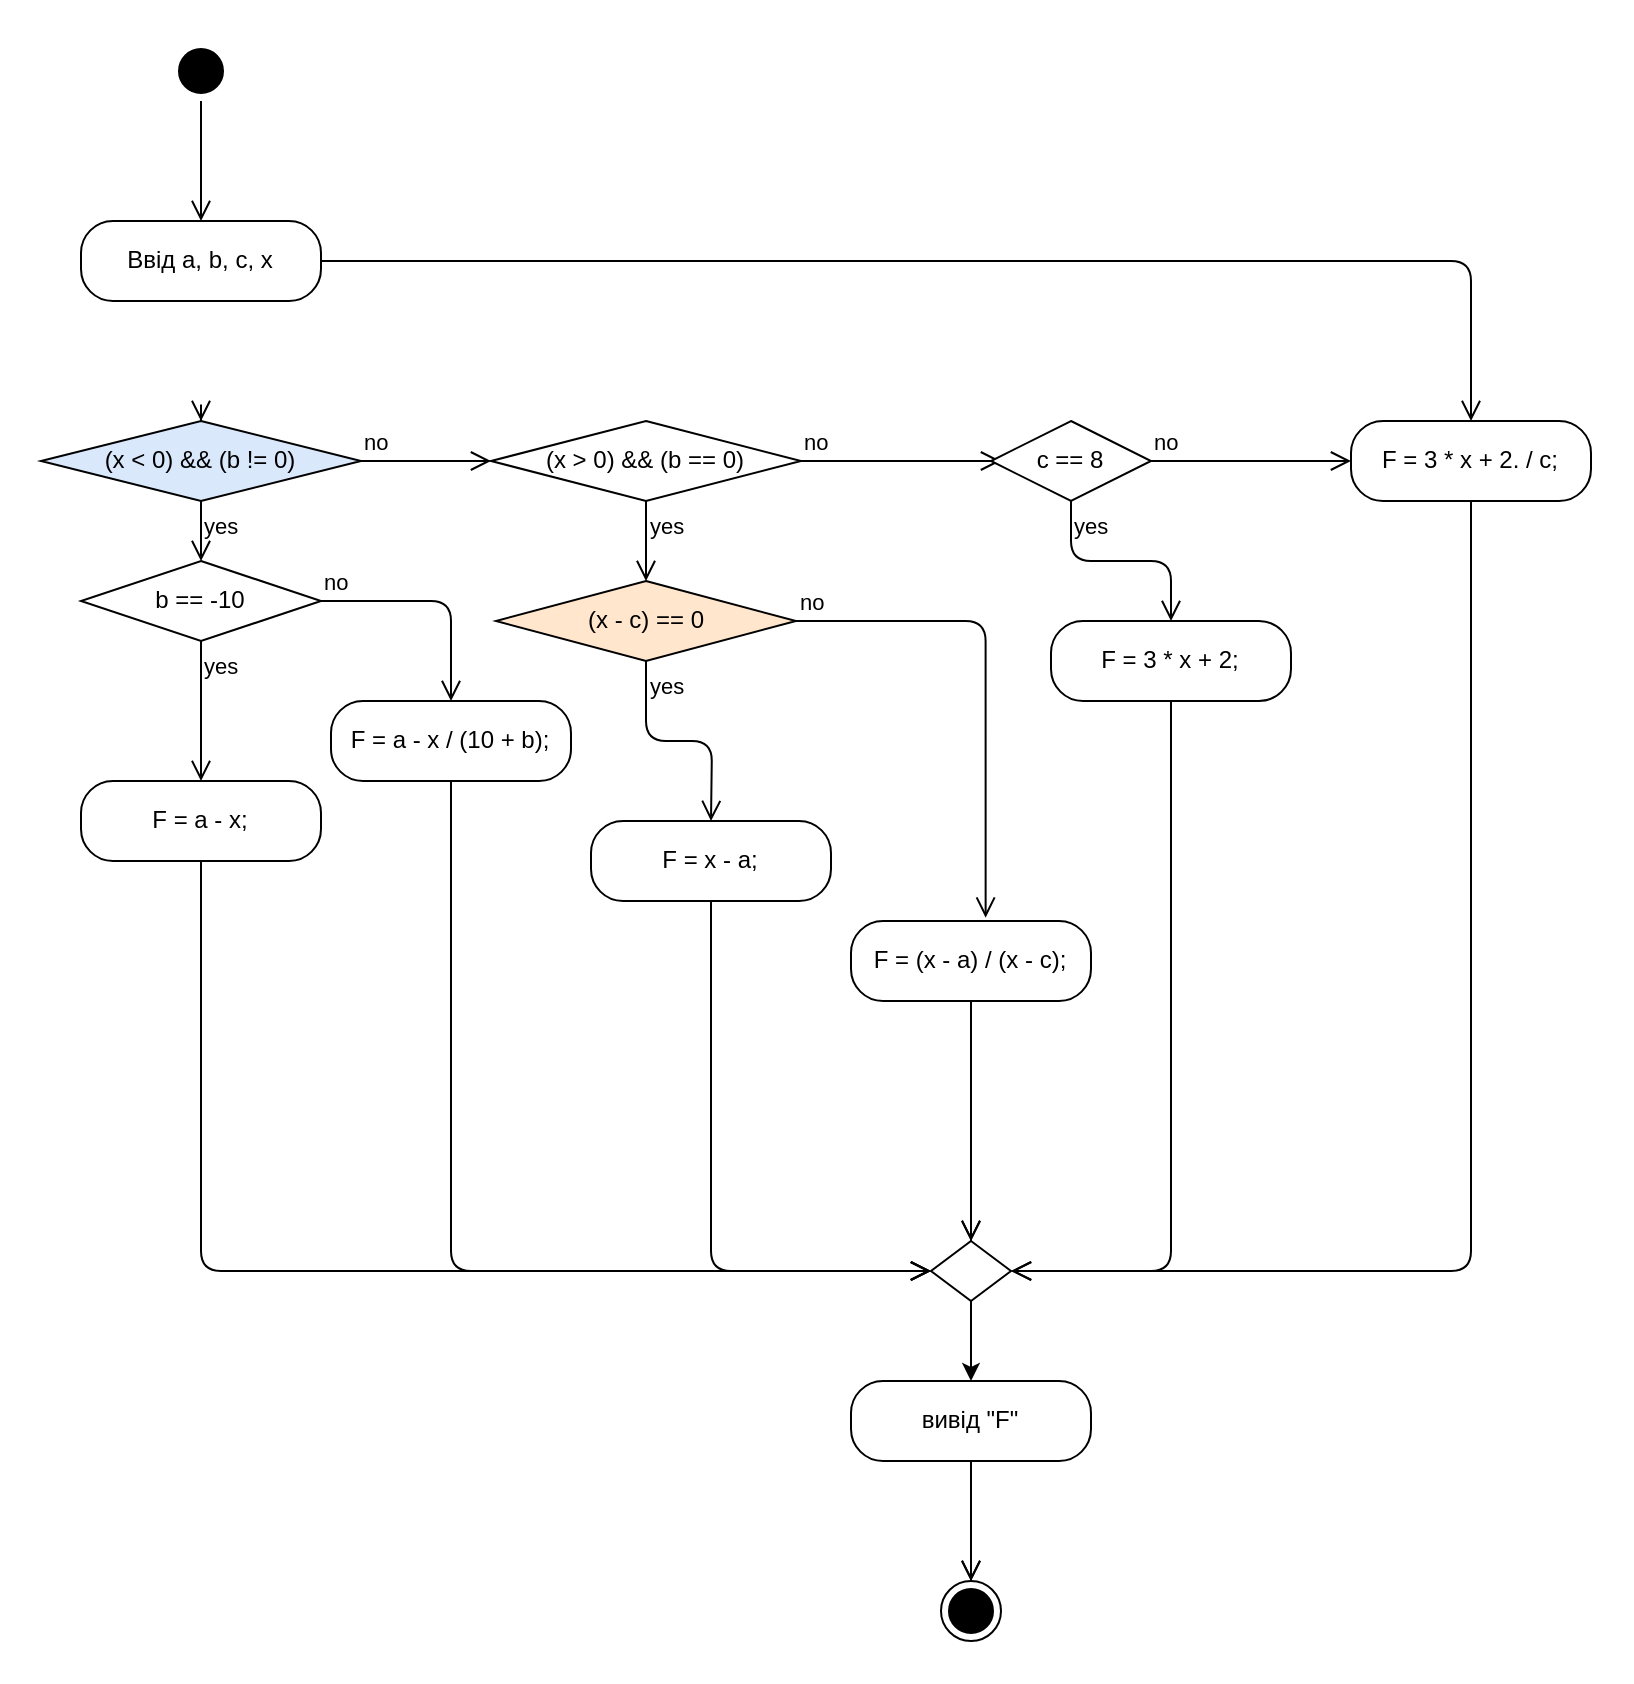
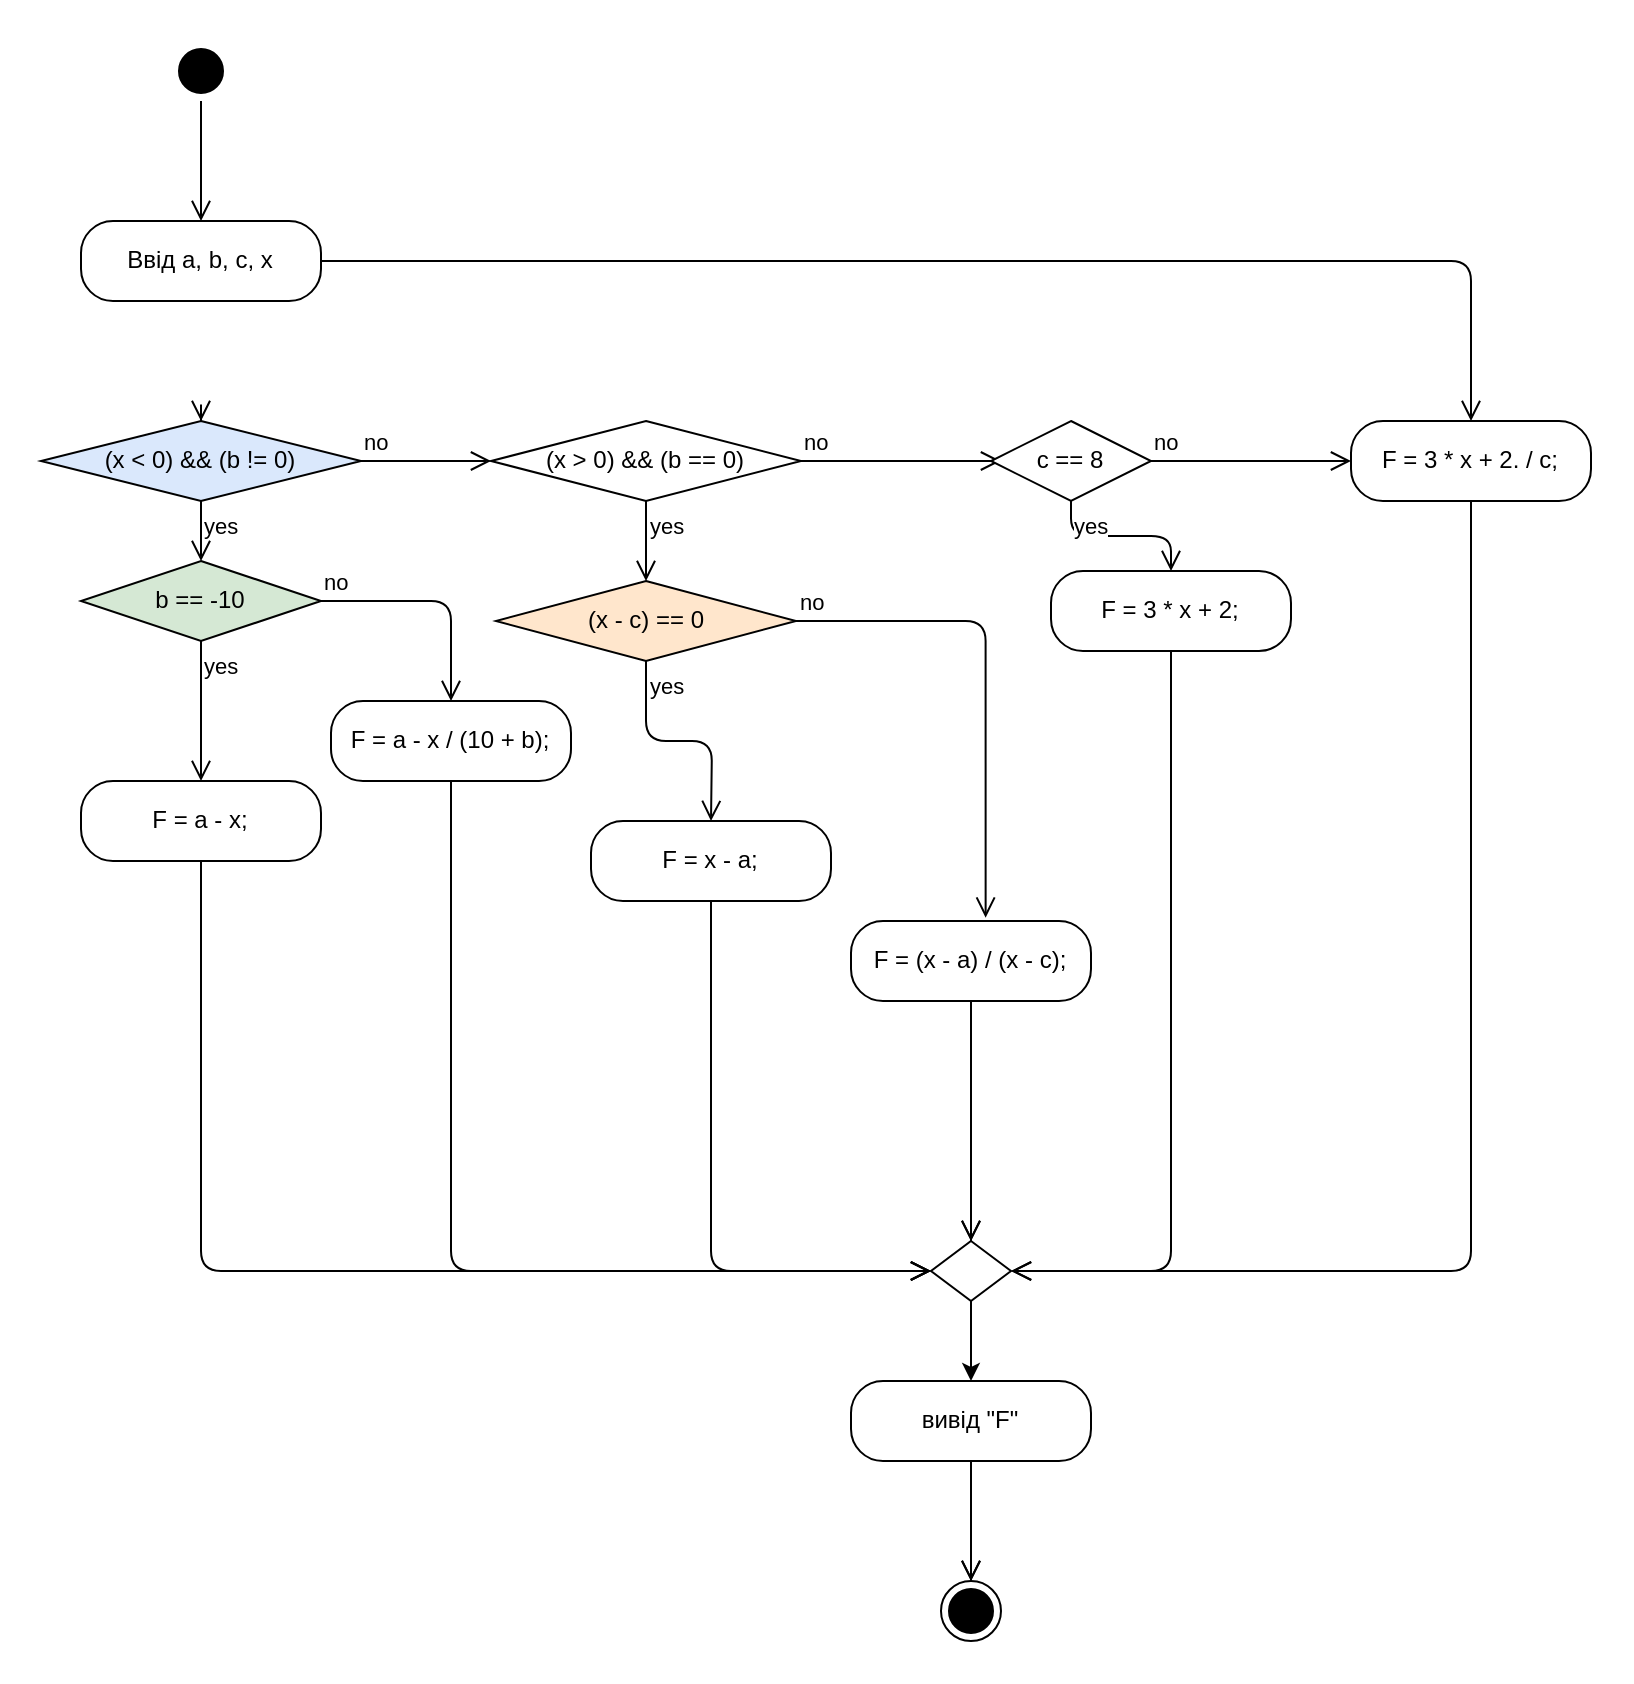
(201, 601) -> (201, 601)
(1171, 661) -> (1171, 611)
